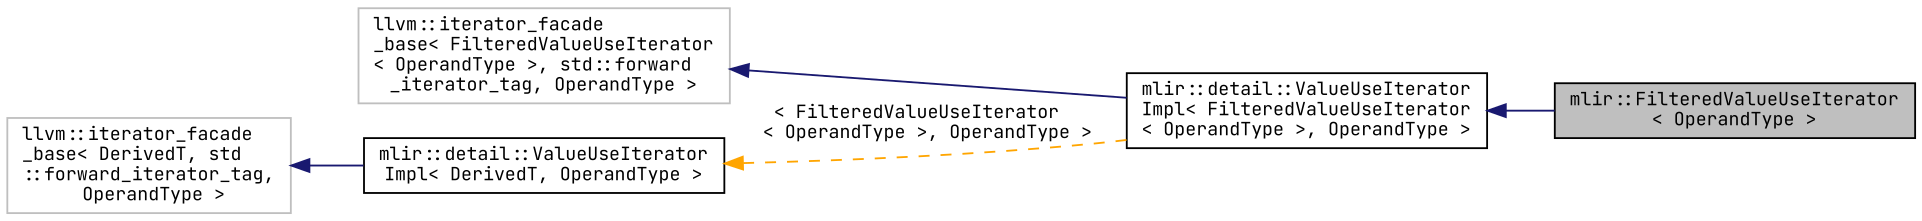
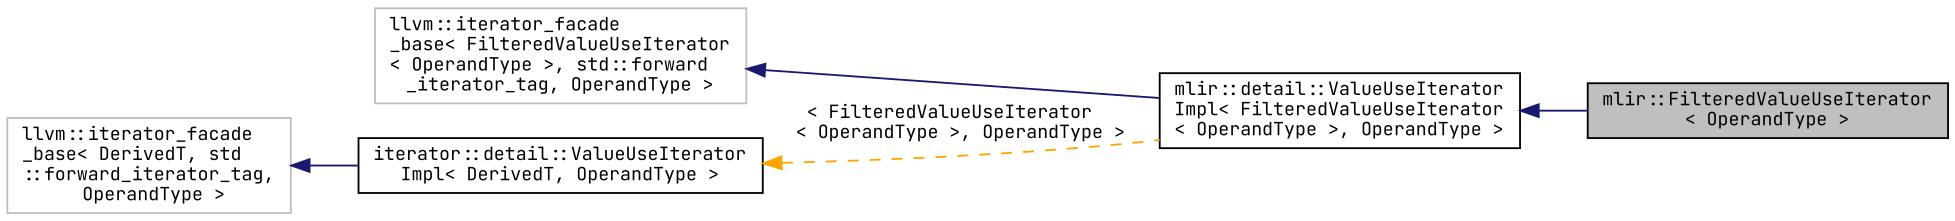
(544, 166) -> (561, 166)
